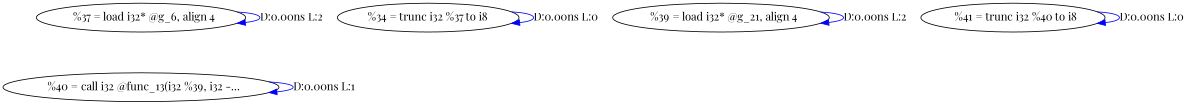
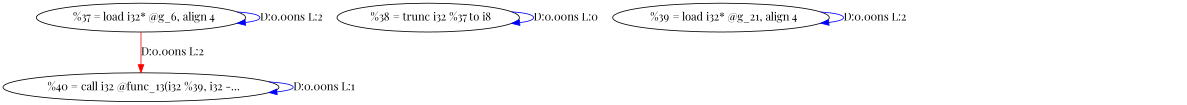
(428, 18) -> (428, 18)
(1013, 18) -> none
none -> (141, 48)
